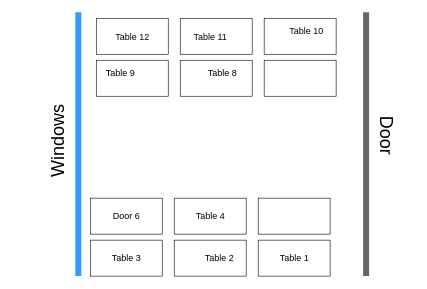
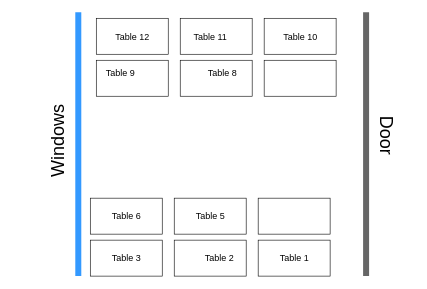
(306, 30) -> (300, 36)
(127, 216) -> (127, 216)
(211, 216) -> (211, 216)
